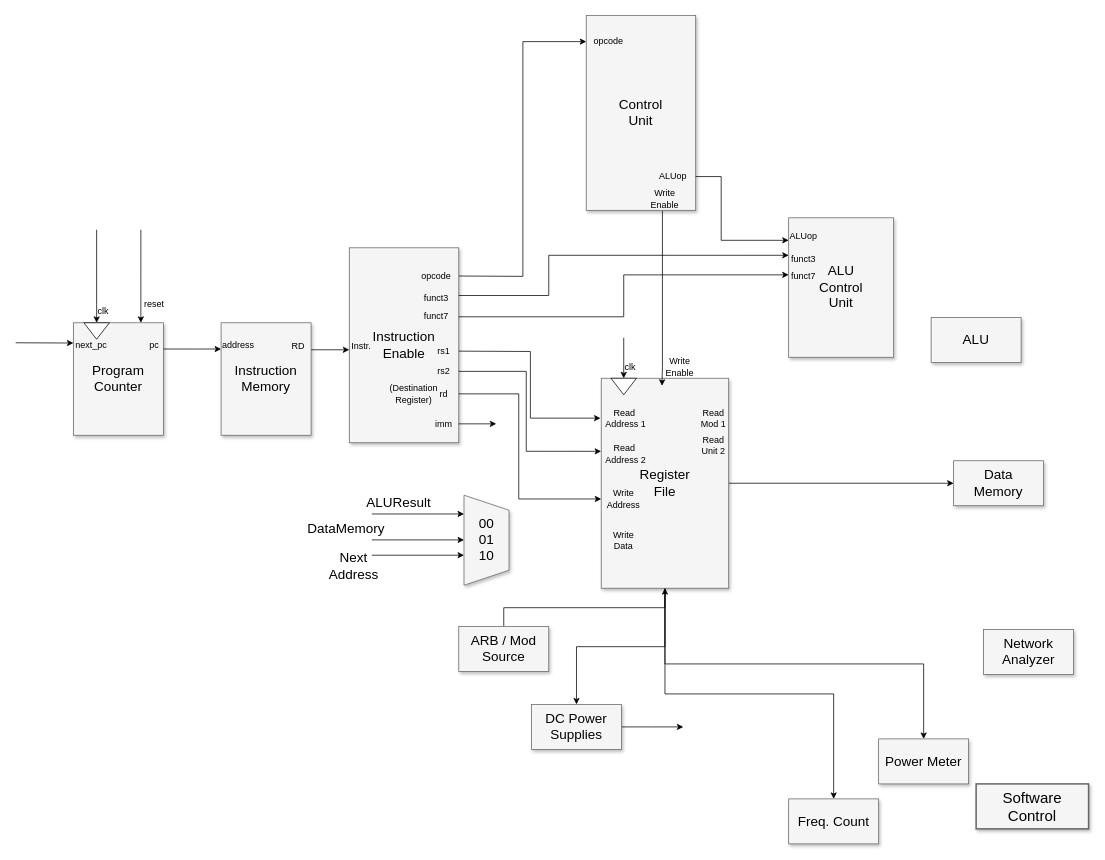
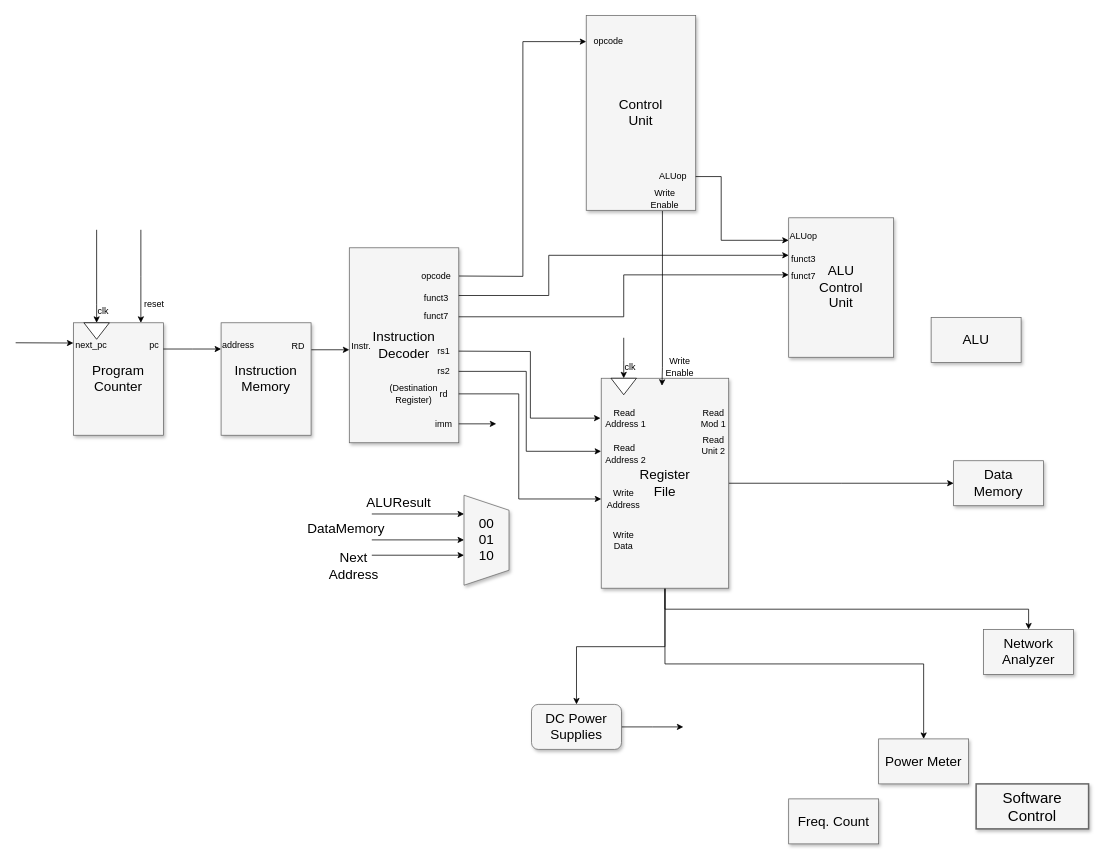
(404, 345) -> (404, 345)
(574, 608) -> none
(504, 649) -> none
(576, 727) -> (576, 727)
(834, 742) -> (854, 609)
